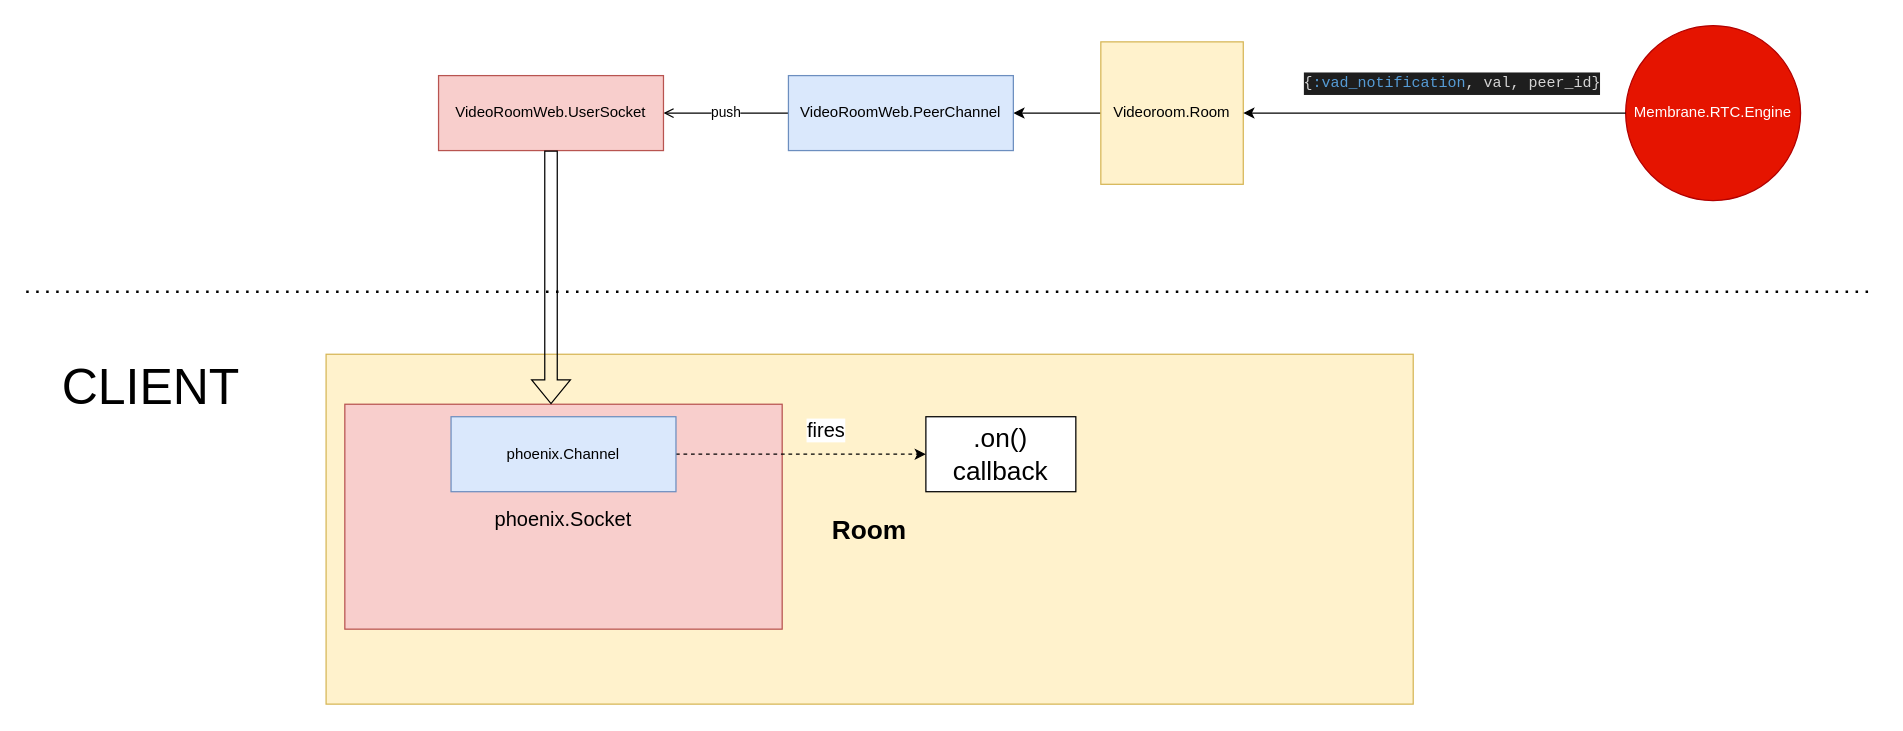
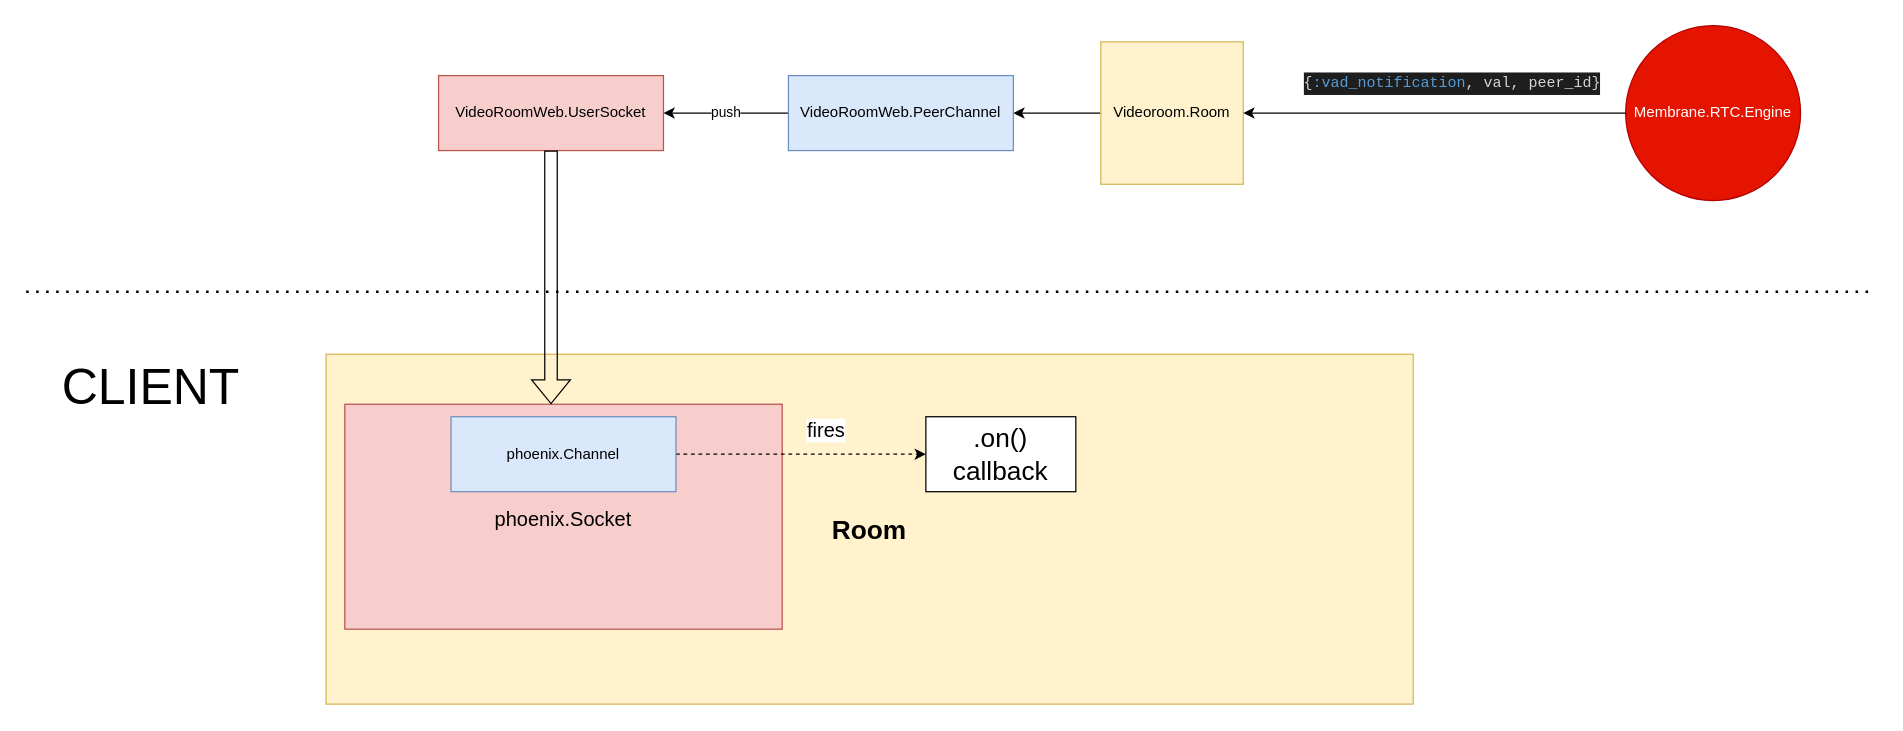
(671, 113) -> (673, 113)
